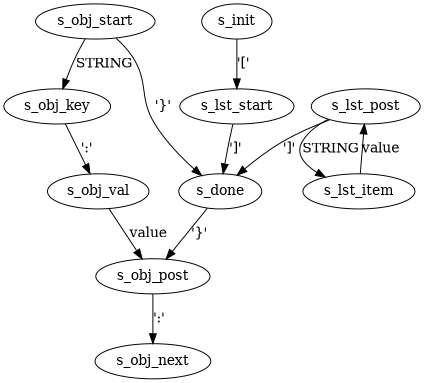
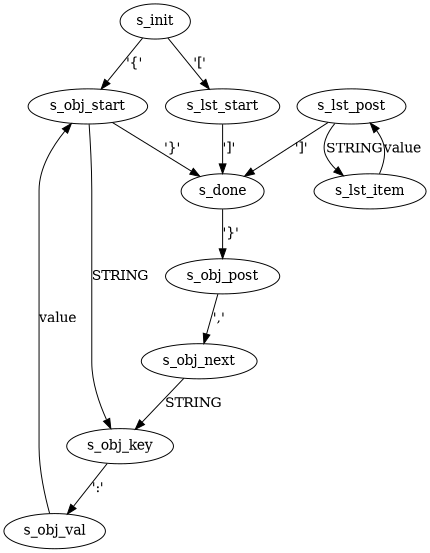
none -> (125, 60)
(123, 230) -> (39, 320)
(159, 319) -> (219, 319)
none -> (163, 400)
